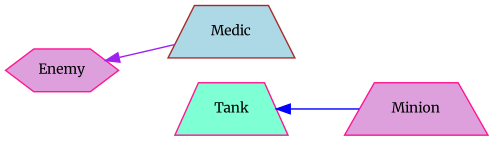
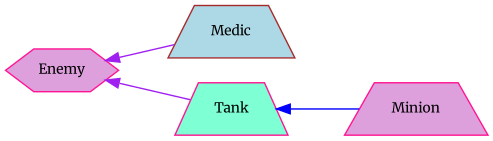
none -> (155, 92)
